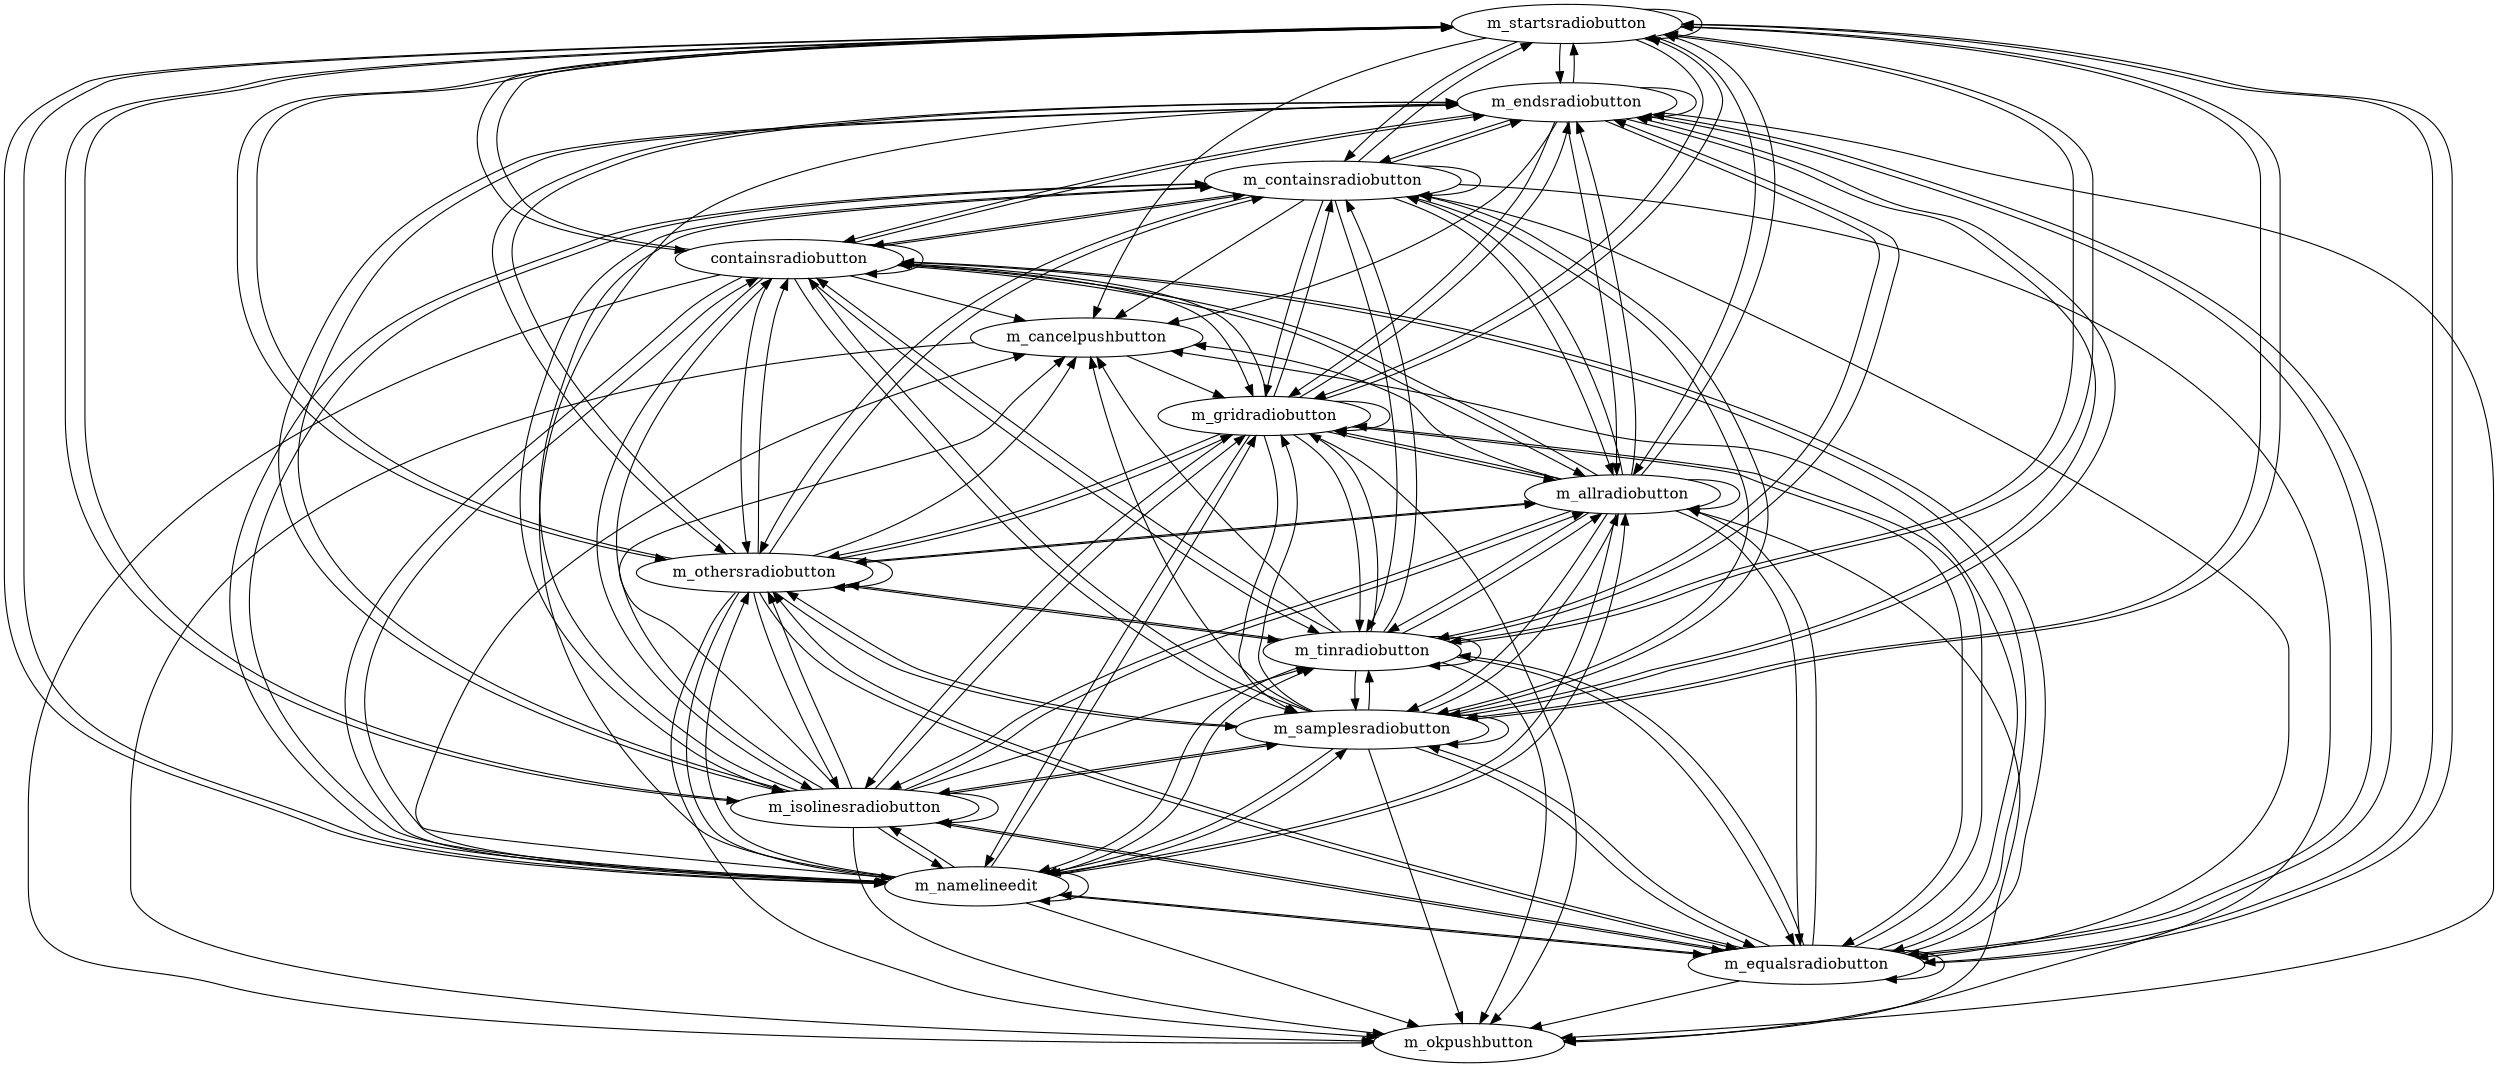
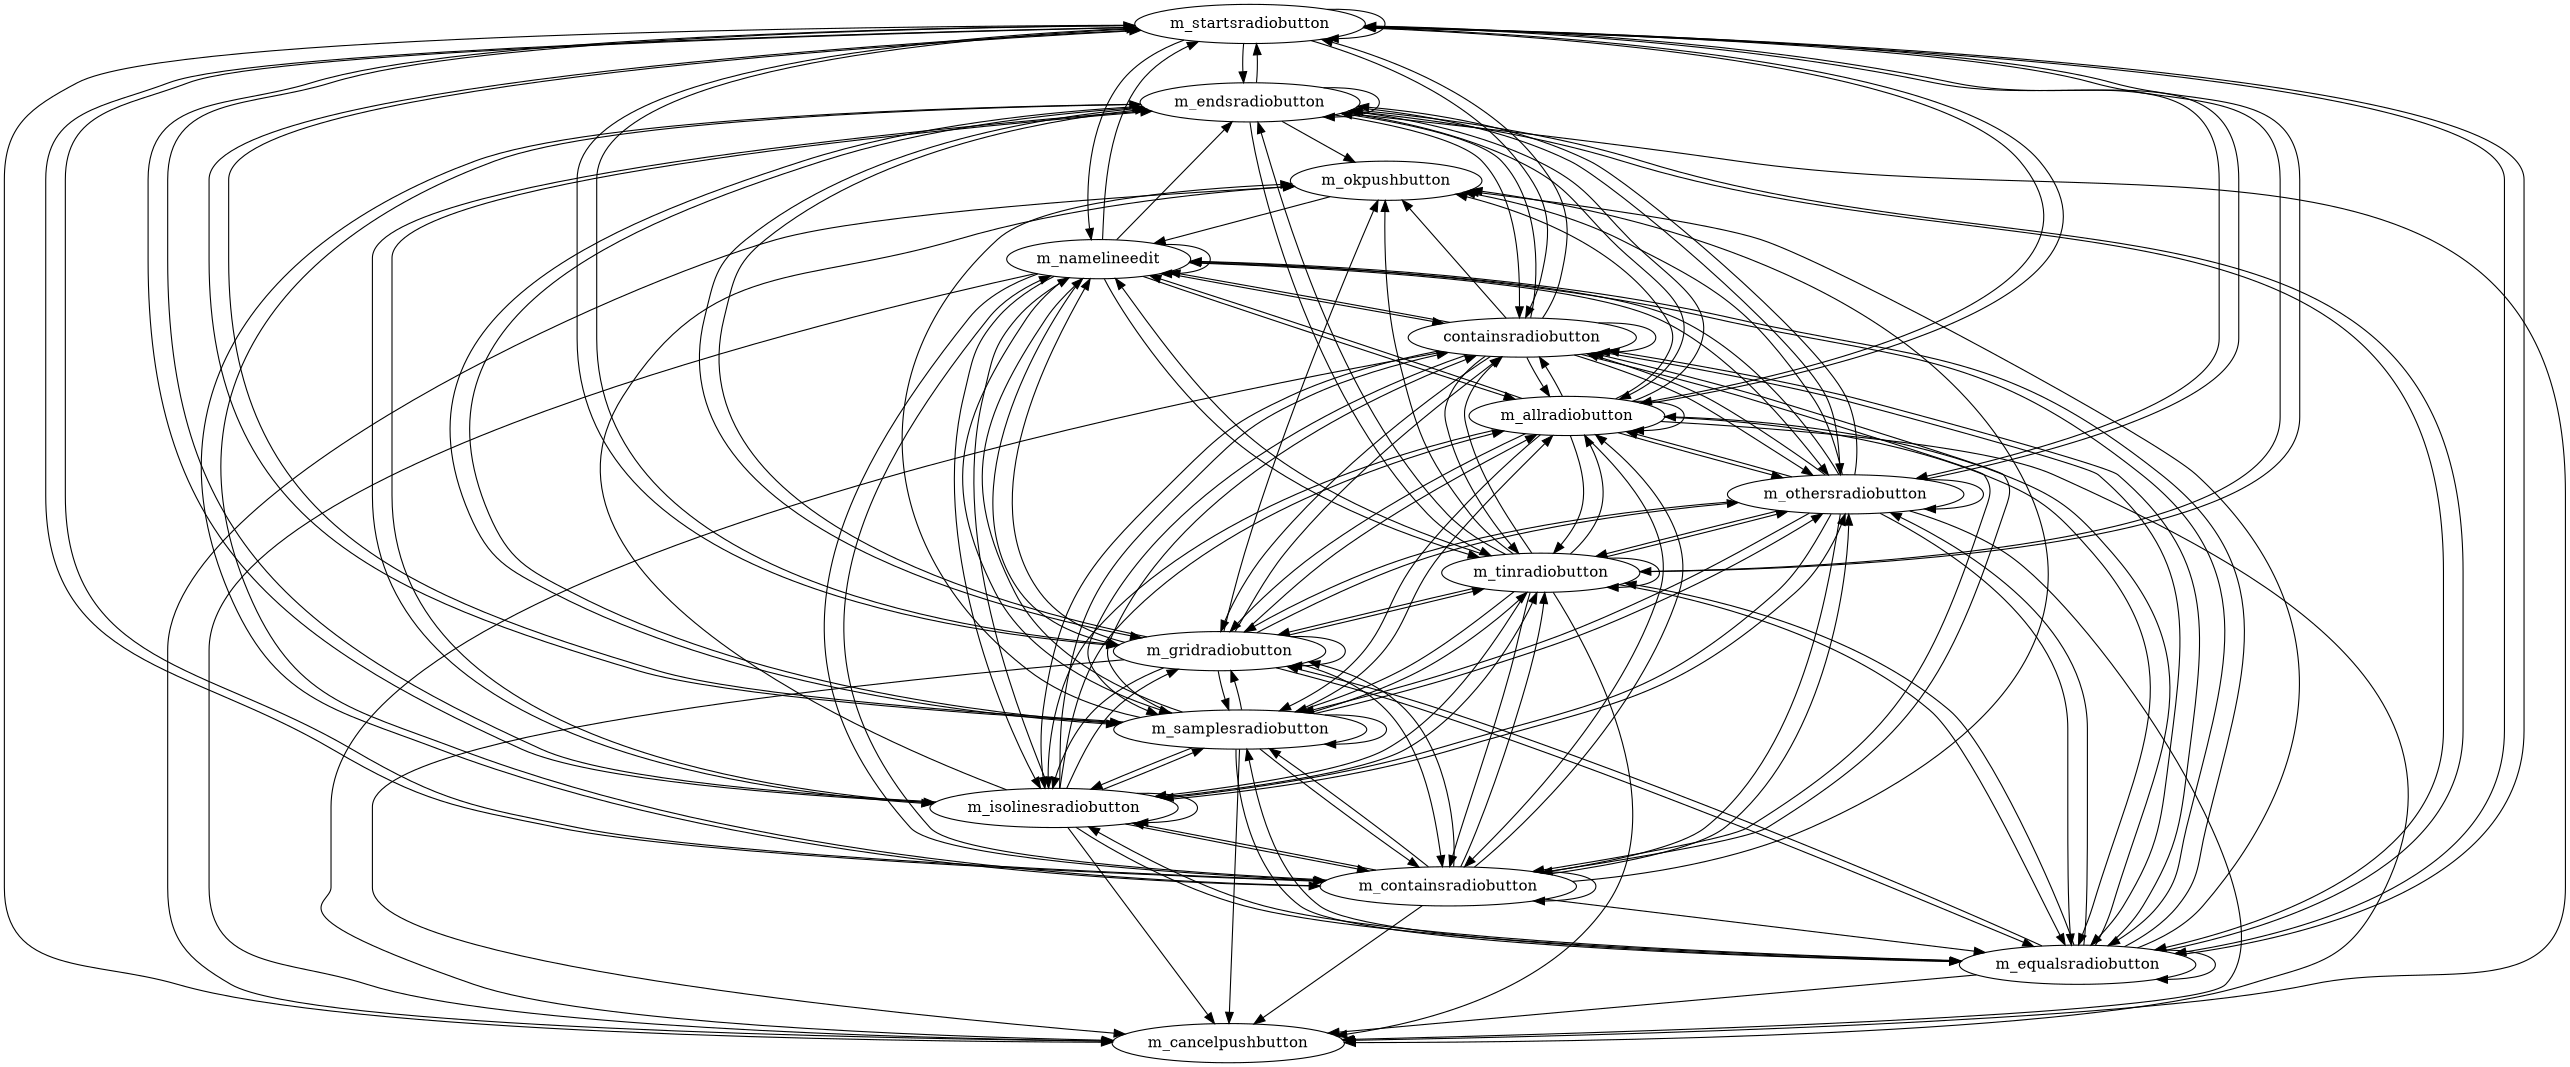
(1171, 375) -> (372, 842)
none -> (1380, 752)
(1217, 963) -> (1247, 219)
